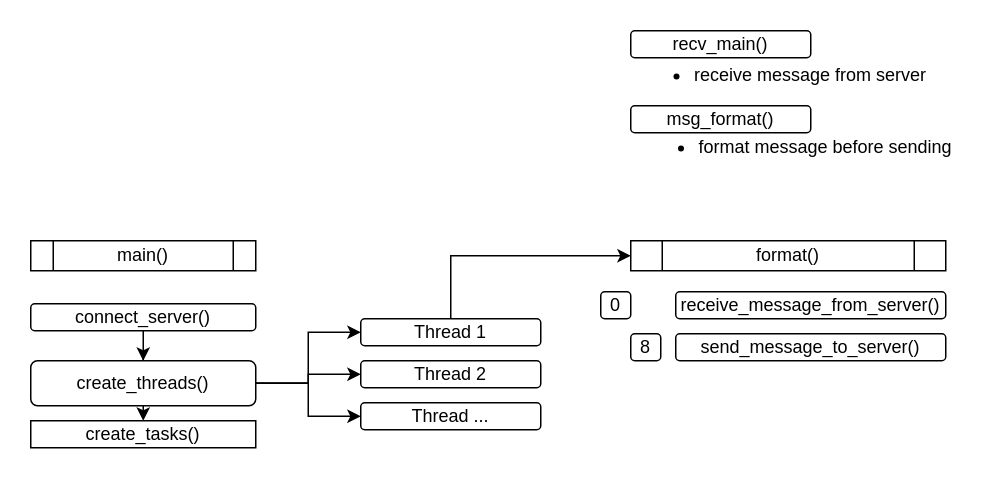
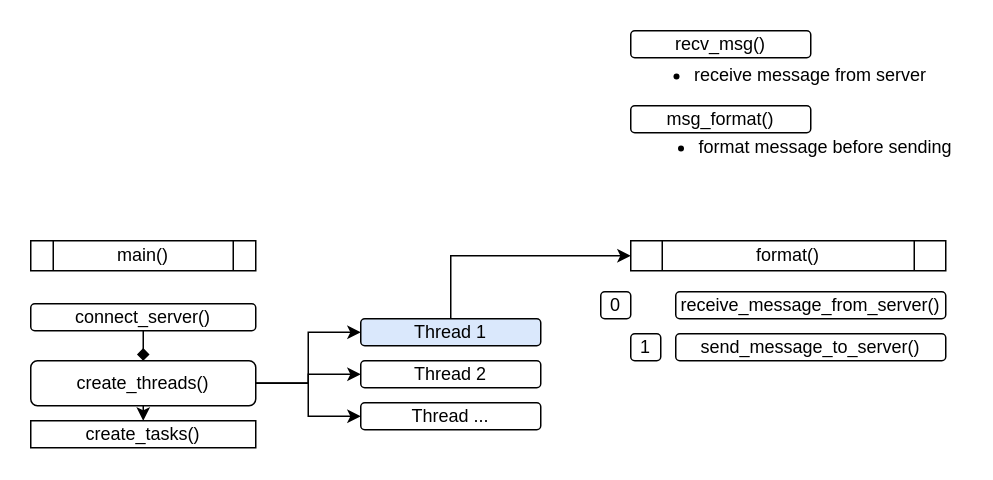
(721, 44) -> (721, 44)
(451, 332) -> (451, 332)
(646, 347) -> (646, 347)
(143, 349) -> (143, 348)
